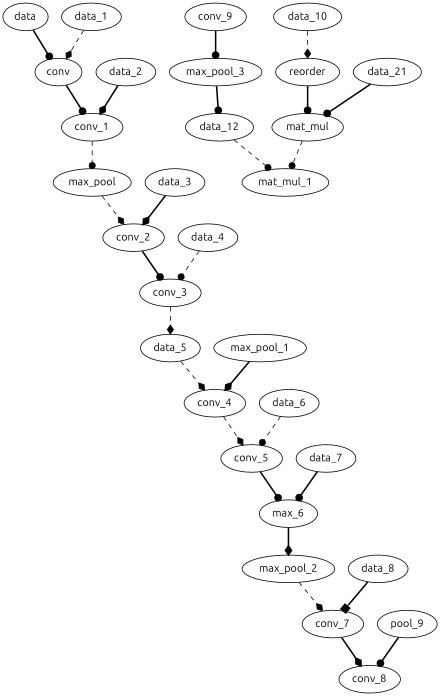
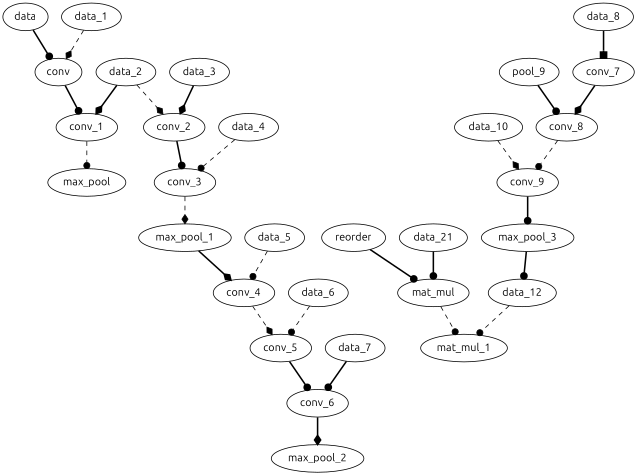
(308, 40) -> (505, 151)
none -> (549, 152)
(110, 206) -> (147, 96)
(170, 316) -> (185, 206)
(190, 372) -> (261, 262)
(288, 514) -> (318, 403)
(308, 593) -> none
